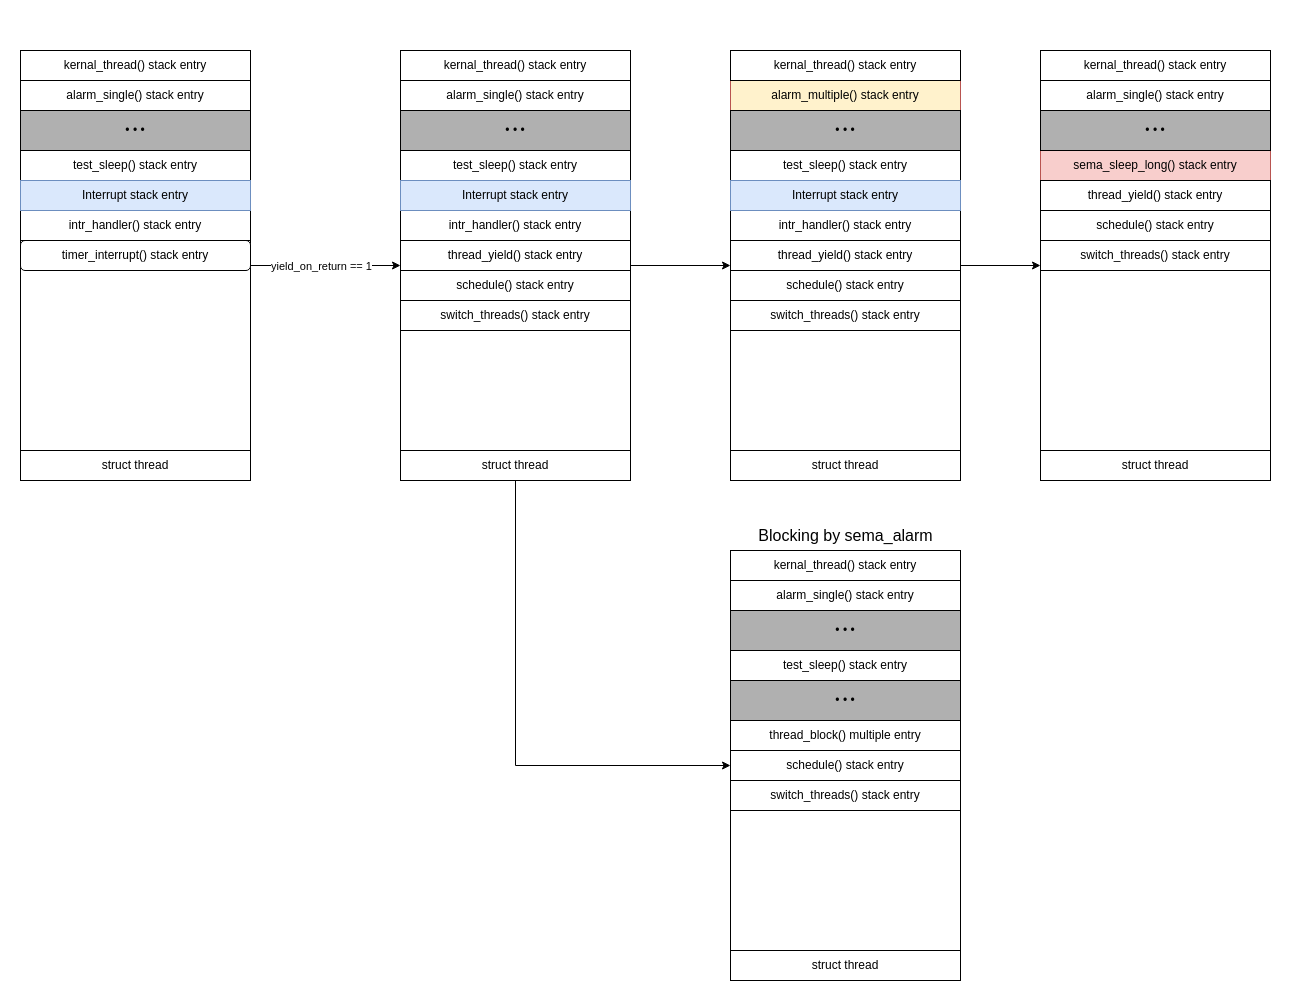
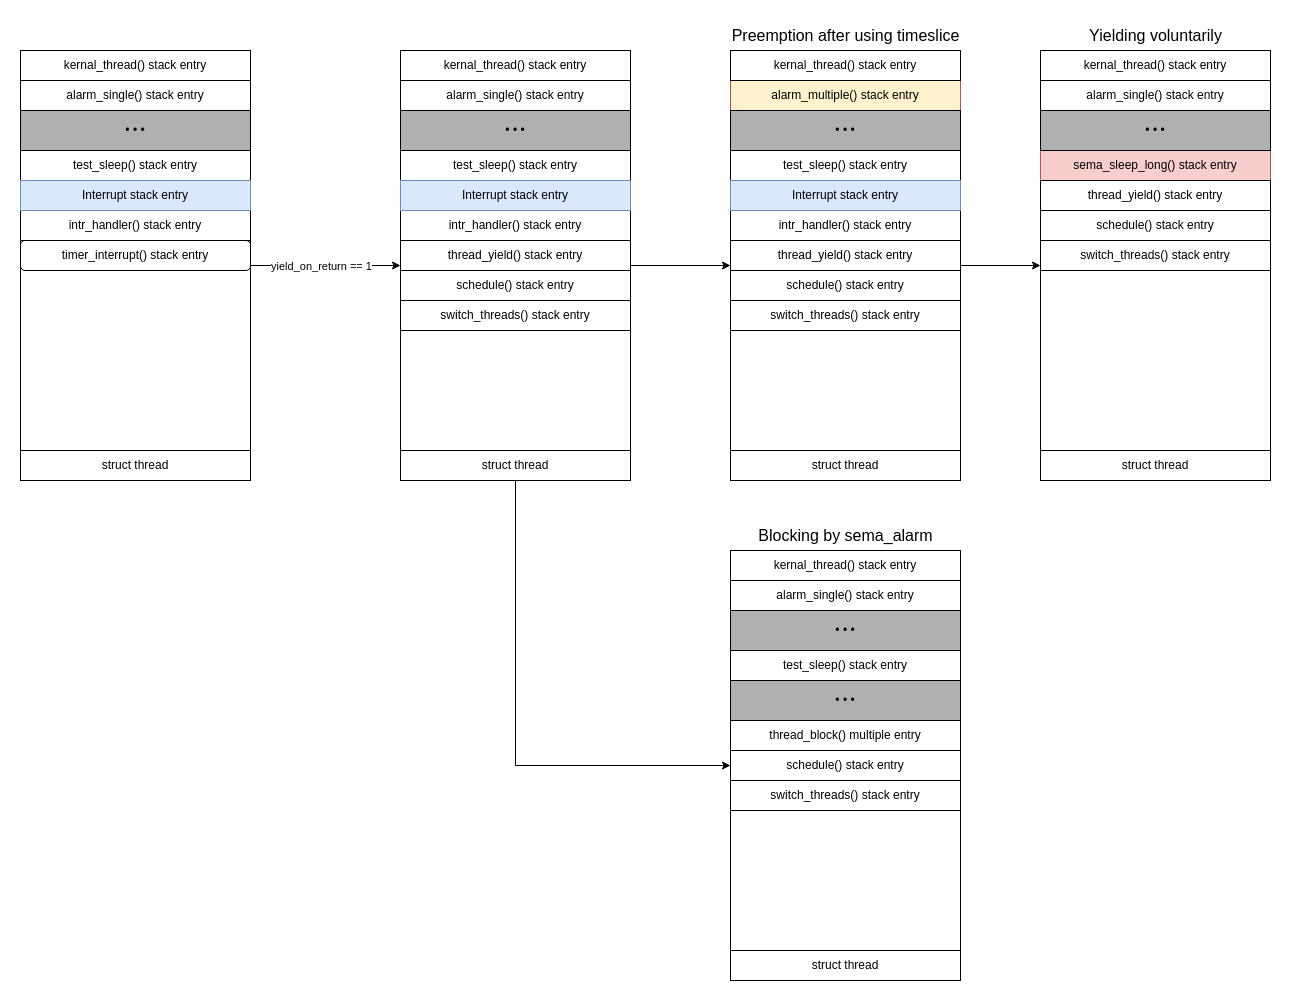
none -> (846, 36)
none -> (1156, 36)
